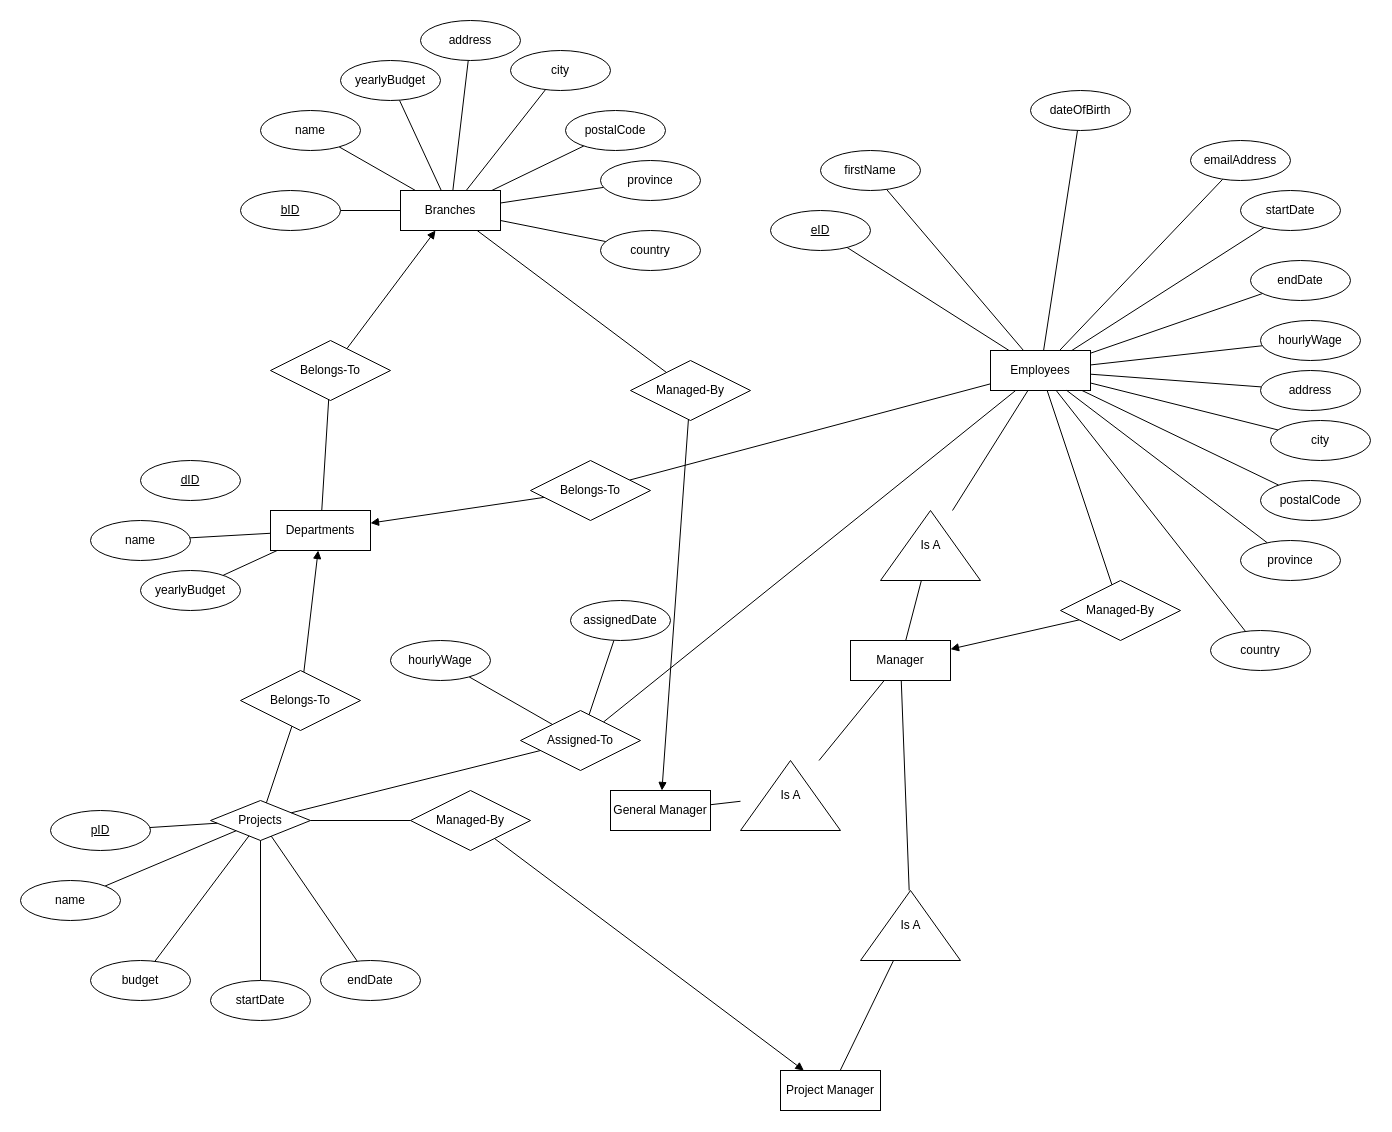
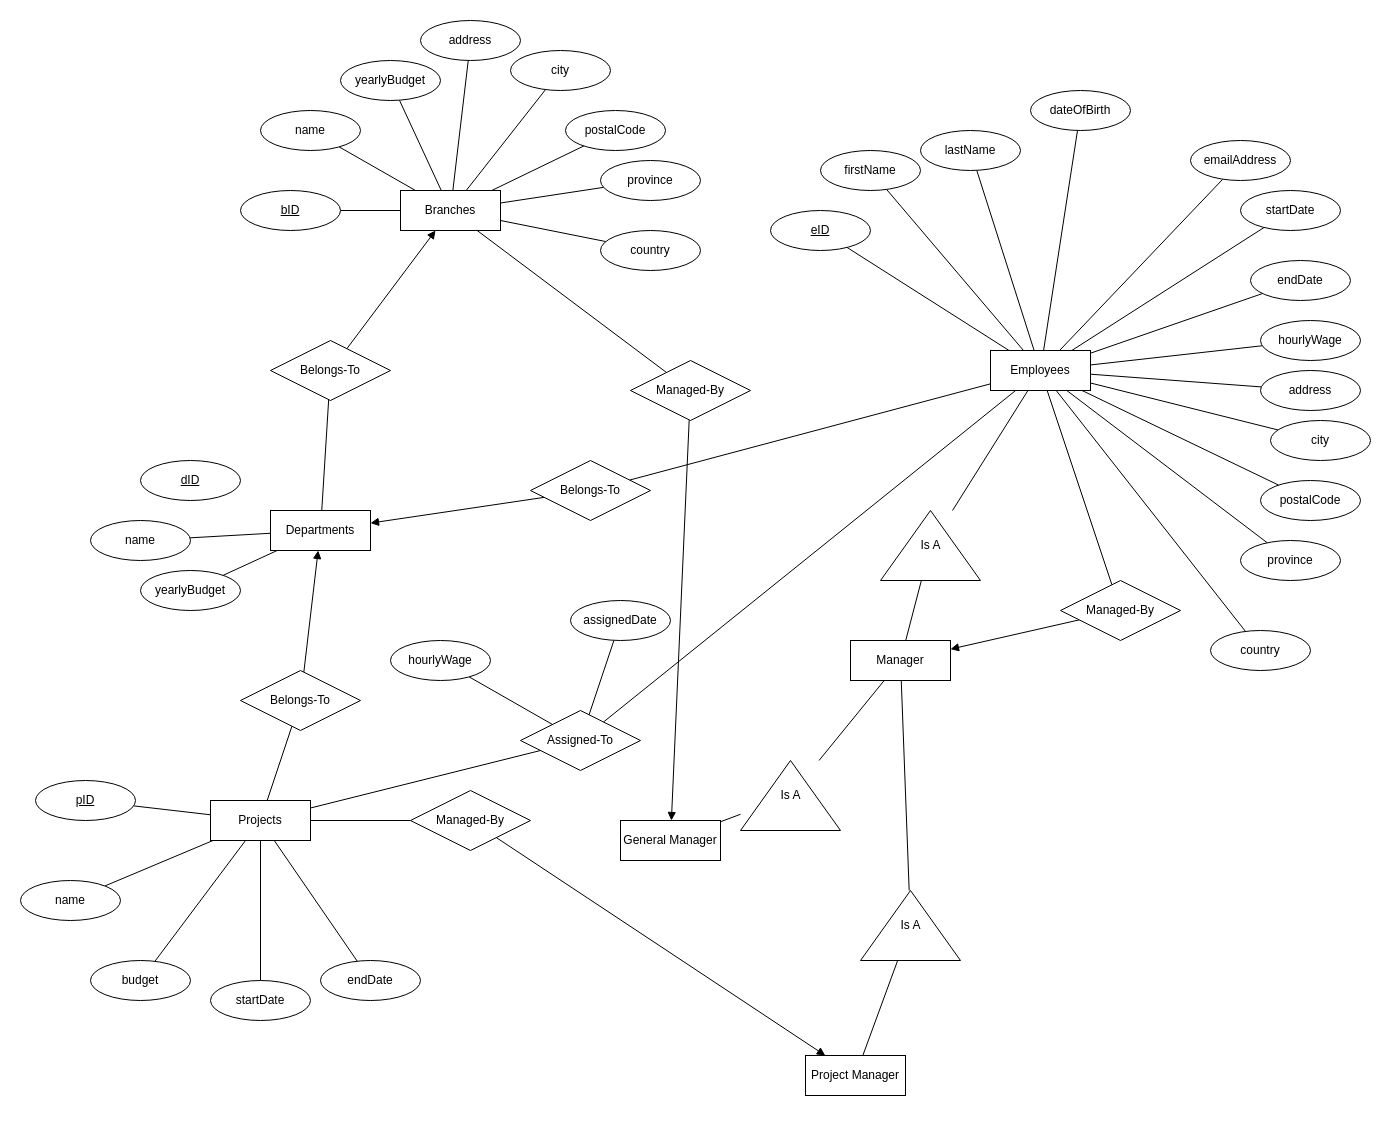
none -> (971, 151)
none -> (1005, 260)
(661, 811) -> (671, 841)
(261, 821) -> (261, 821)
(101, 831) -> (86, 801)
(831, 1091) -> (856, 1076)
